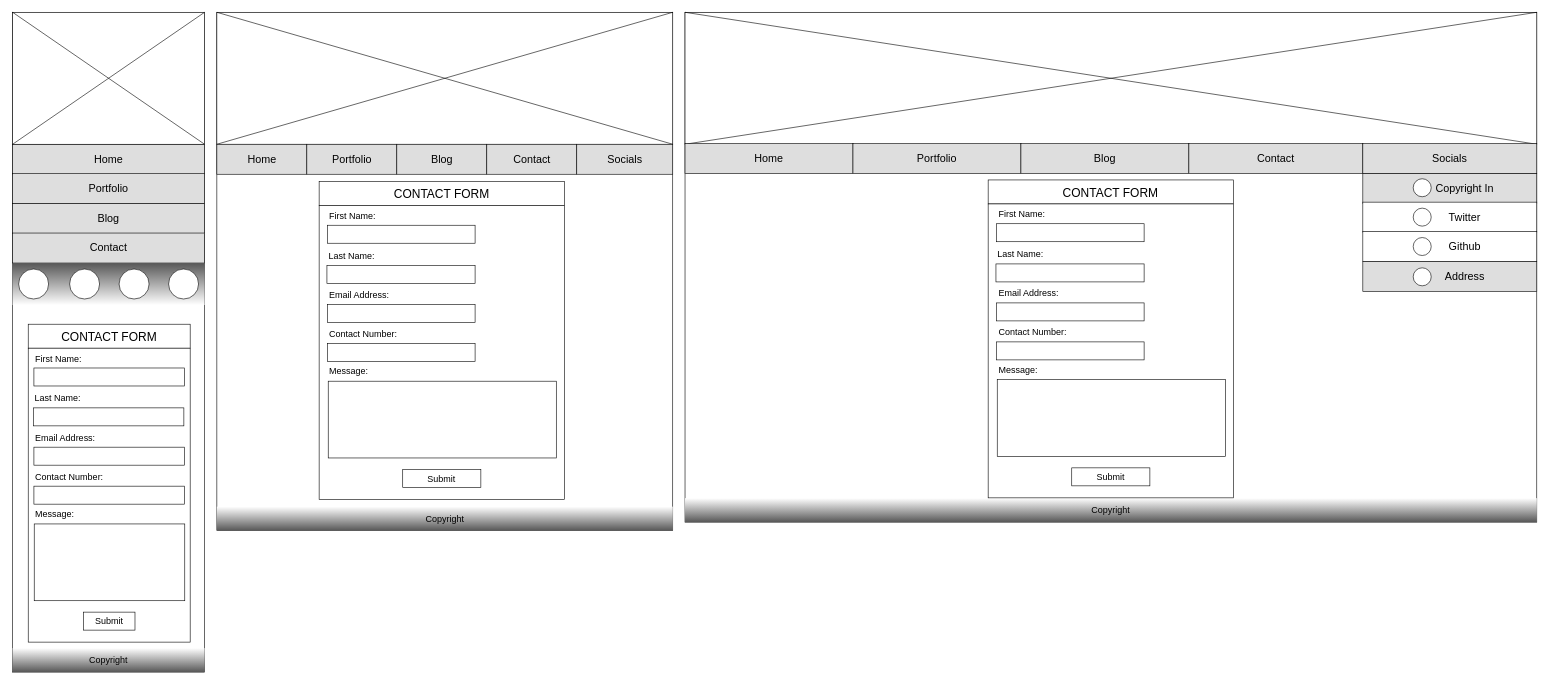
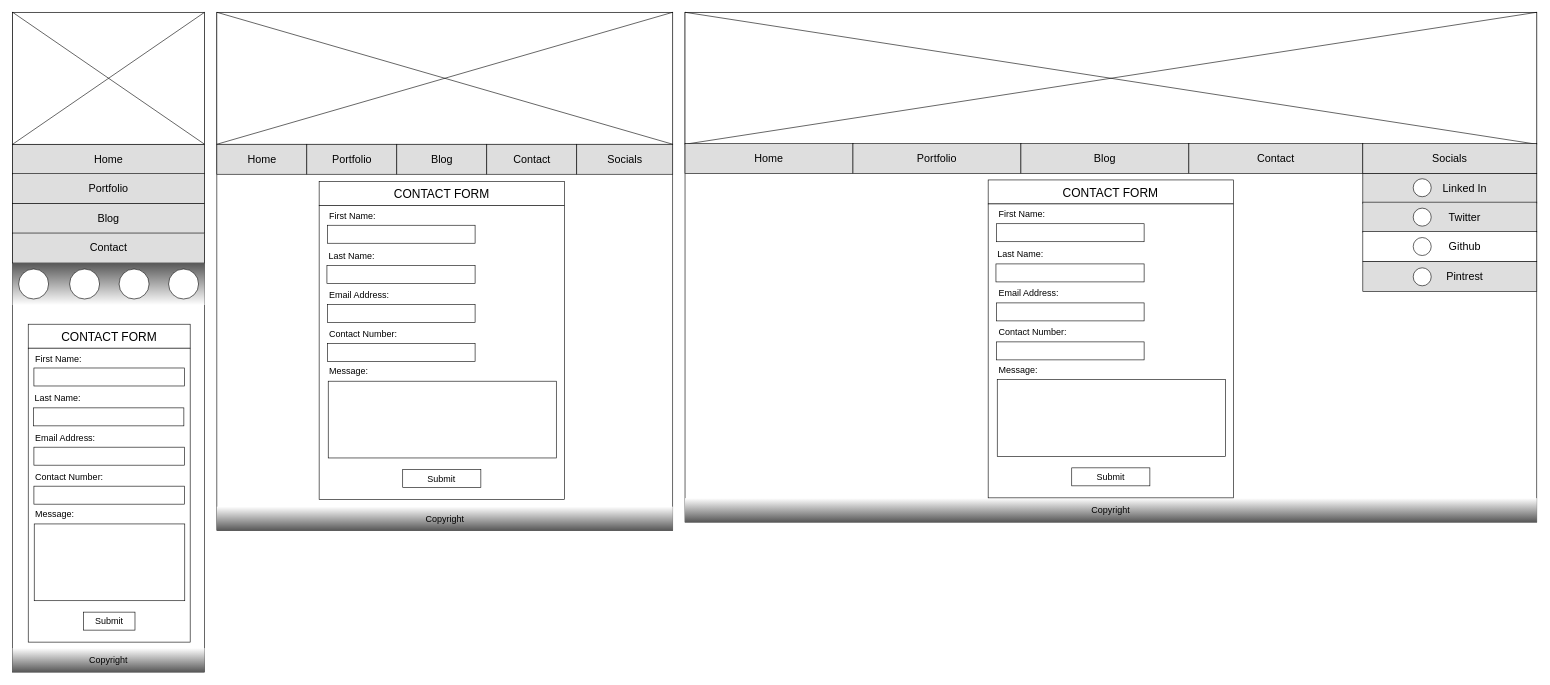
(1465, 189) -> (1465, 189)
(1450, 217) -> (1450, 217)
(1465, 277) -> (1465, 277)
